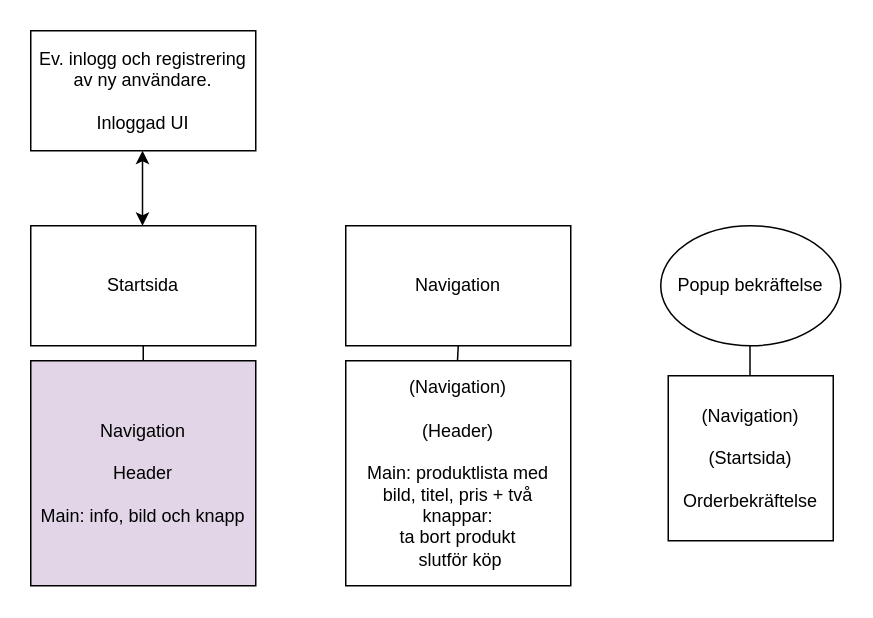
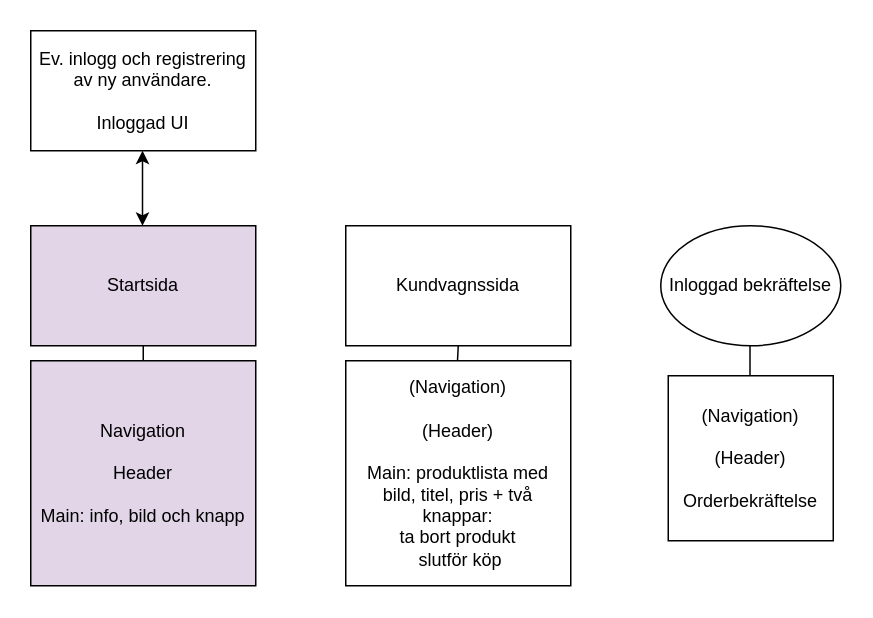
(143, 286) -> (143, 286)
(458, 286) -> (458, 286)
(751, 286) -> (751, 286)
(751, 458) -> (751, 458)
